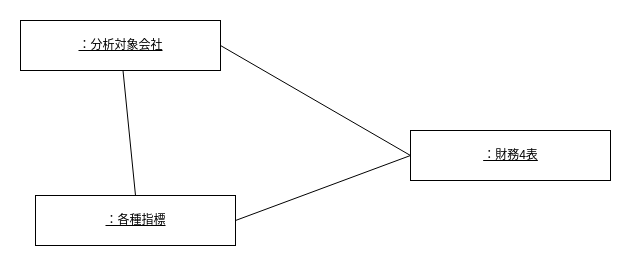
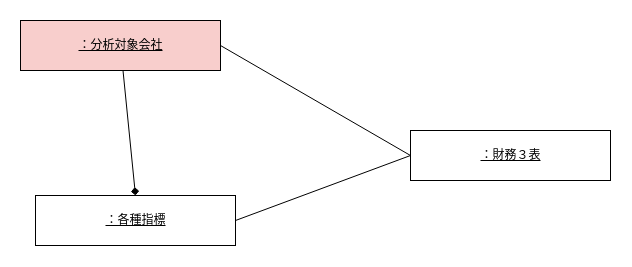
(121, 46) -> (121, 46)
(511, 156) -> (511, 156)
(135, 190) -> (135, 187)
